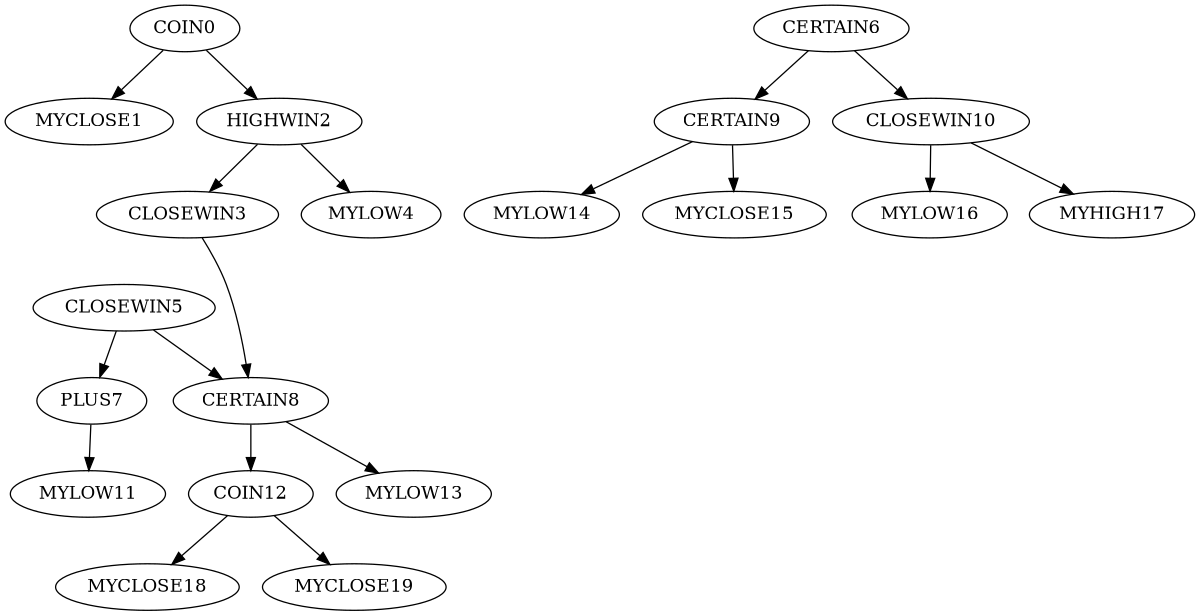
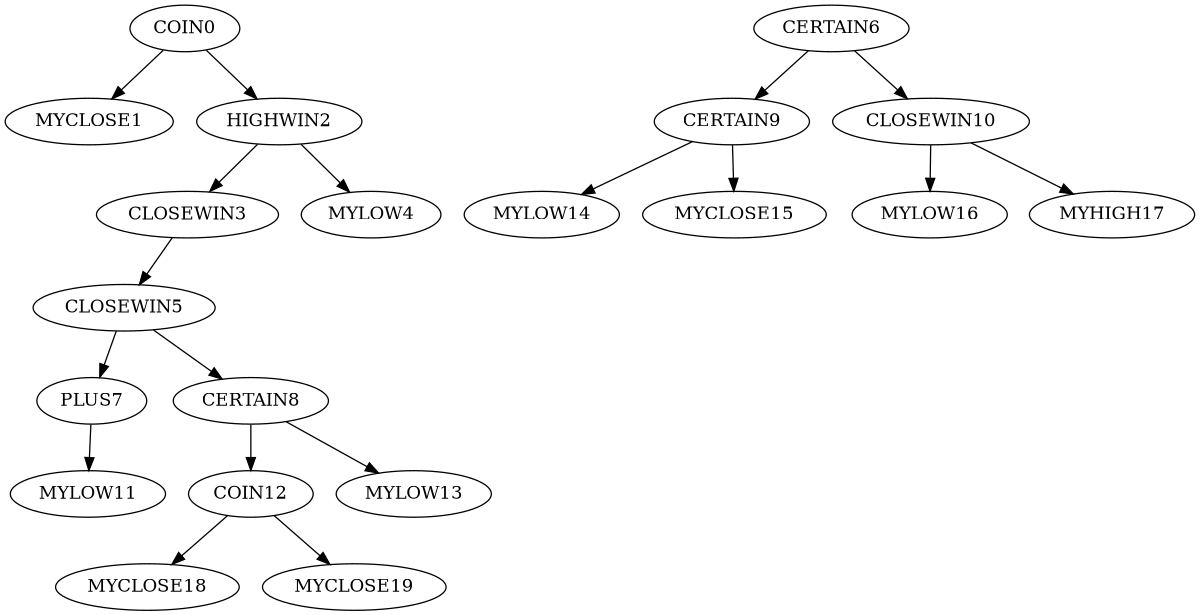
(231, 299) -> (160, 256)
